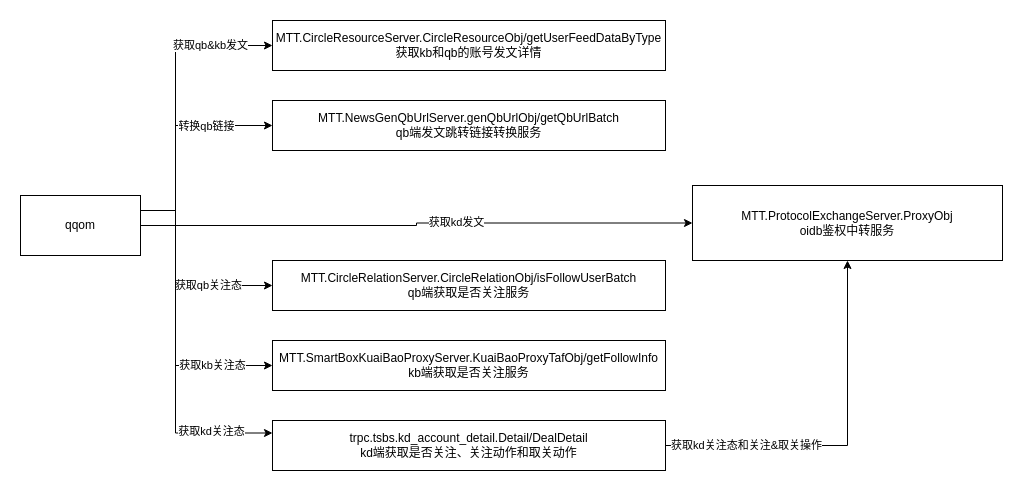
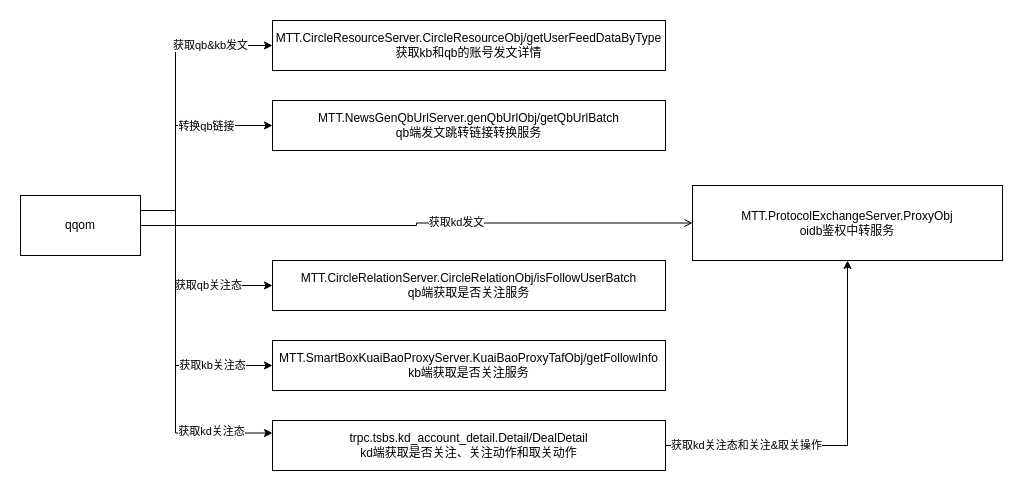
(684, 223) -> (685, 223)
